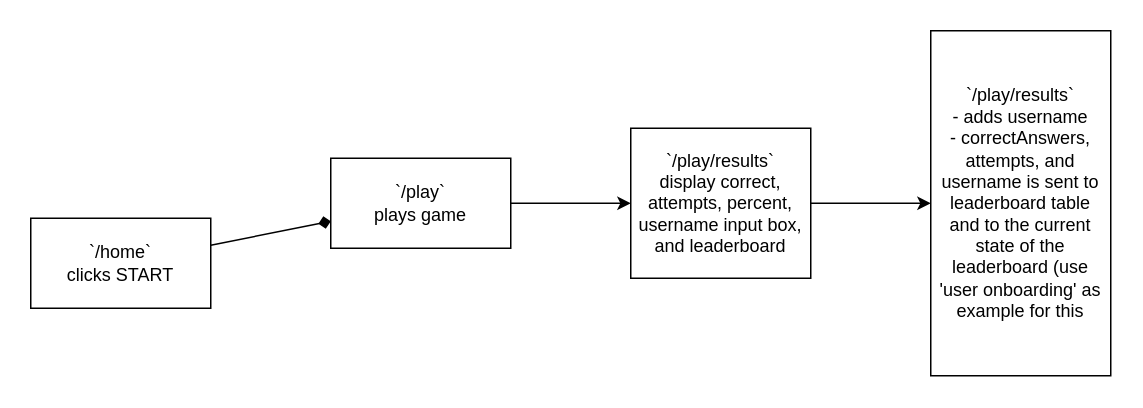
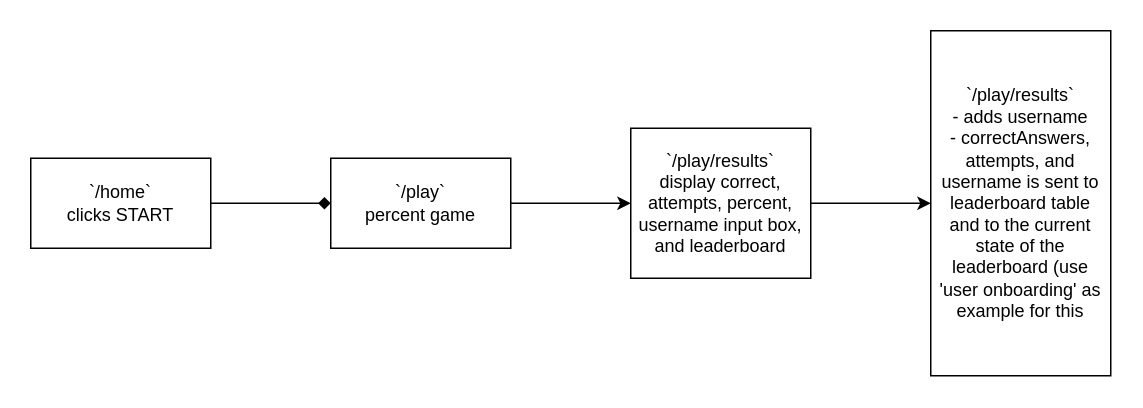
(421, 203) -> (421, 203)
(121, 263) -> (121, 203)
